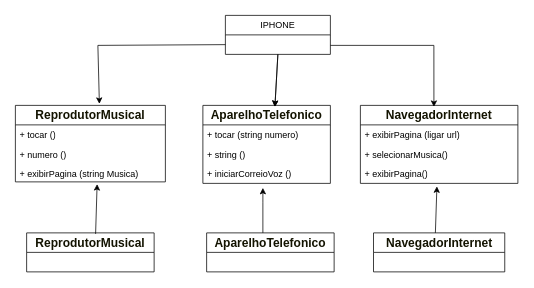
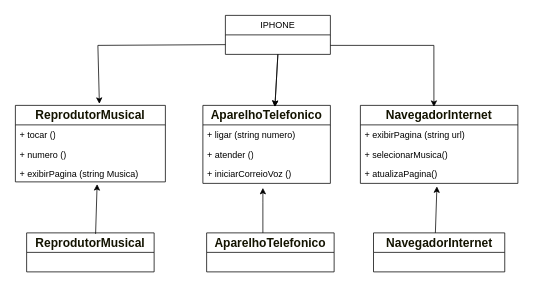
(261, 136) -> (258, 136)
(420, 136) -> (424, 136)
(232, 155) -> (235, 155)
(401, 175) -> (406, 175)
